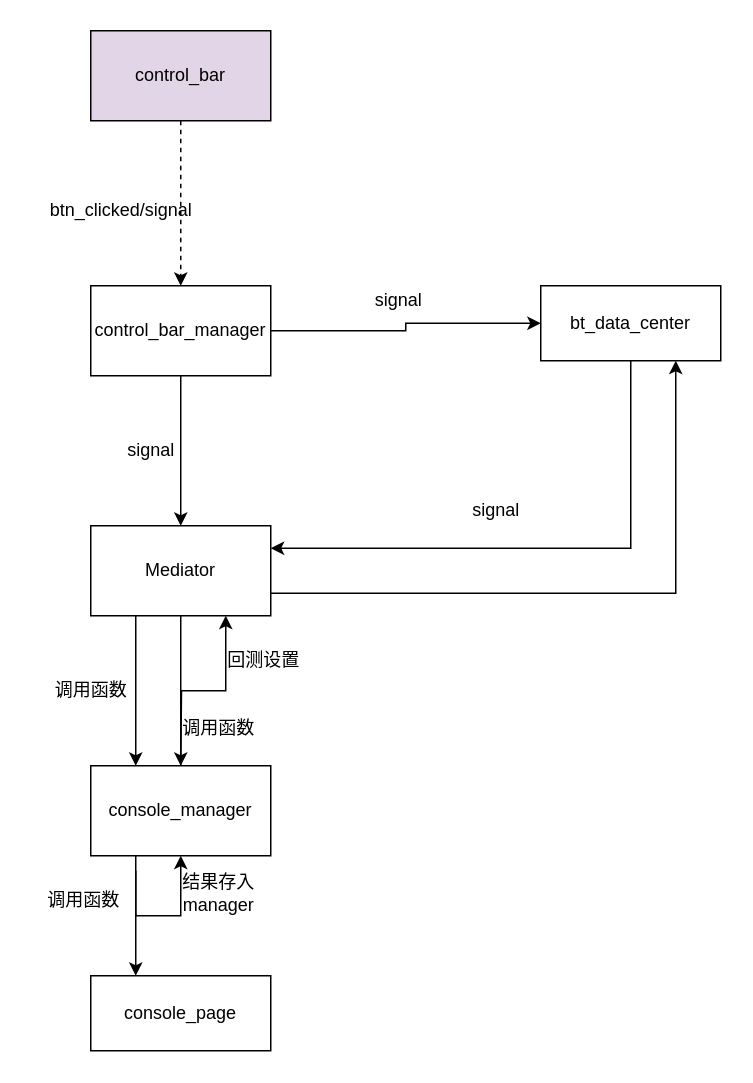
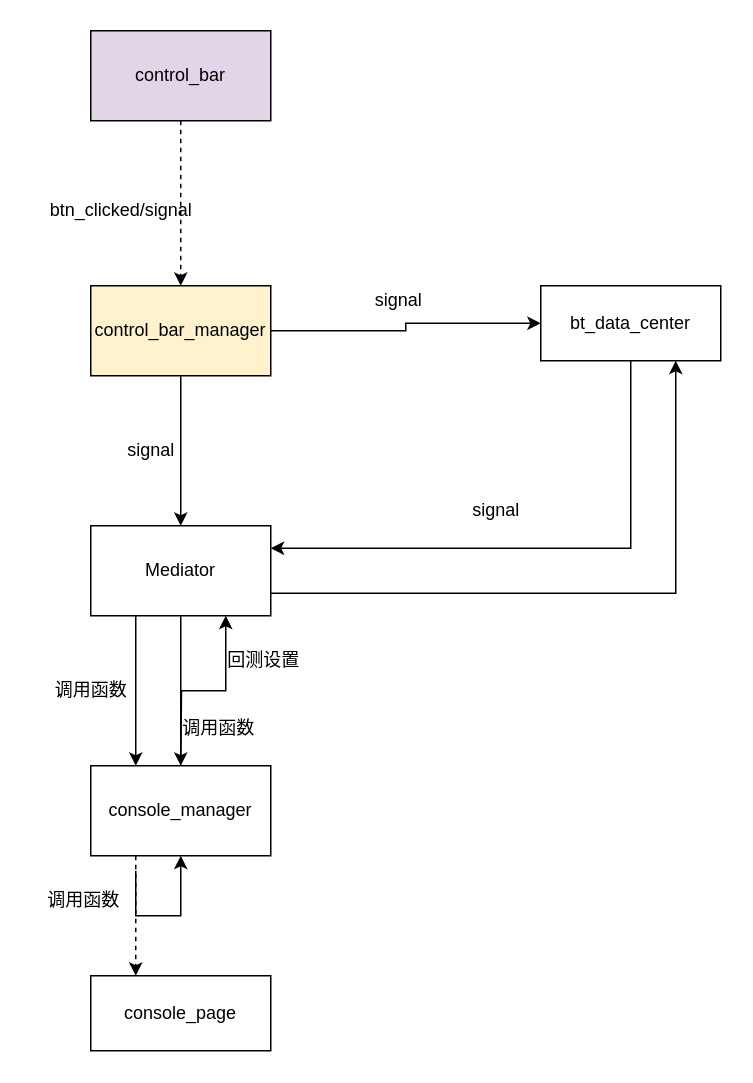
(181, 331) -> (181, 331)
(218, 893) -> none
(136, 941) -> (136, 941)
